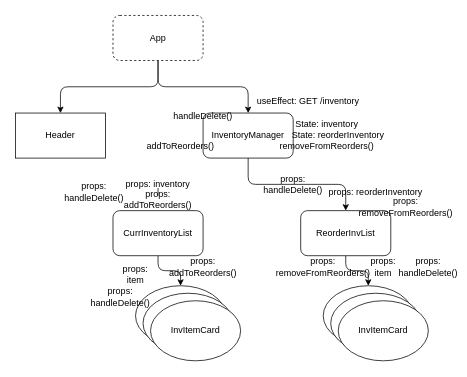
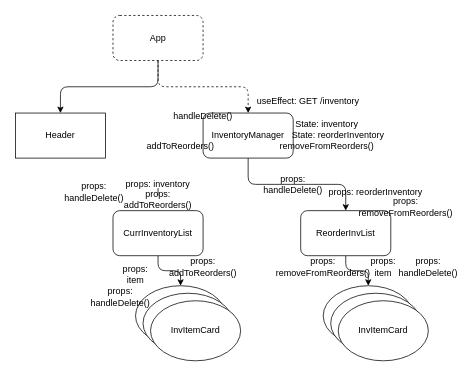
(210, 87) -> (210, 87)
